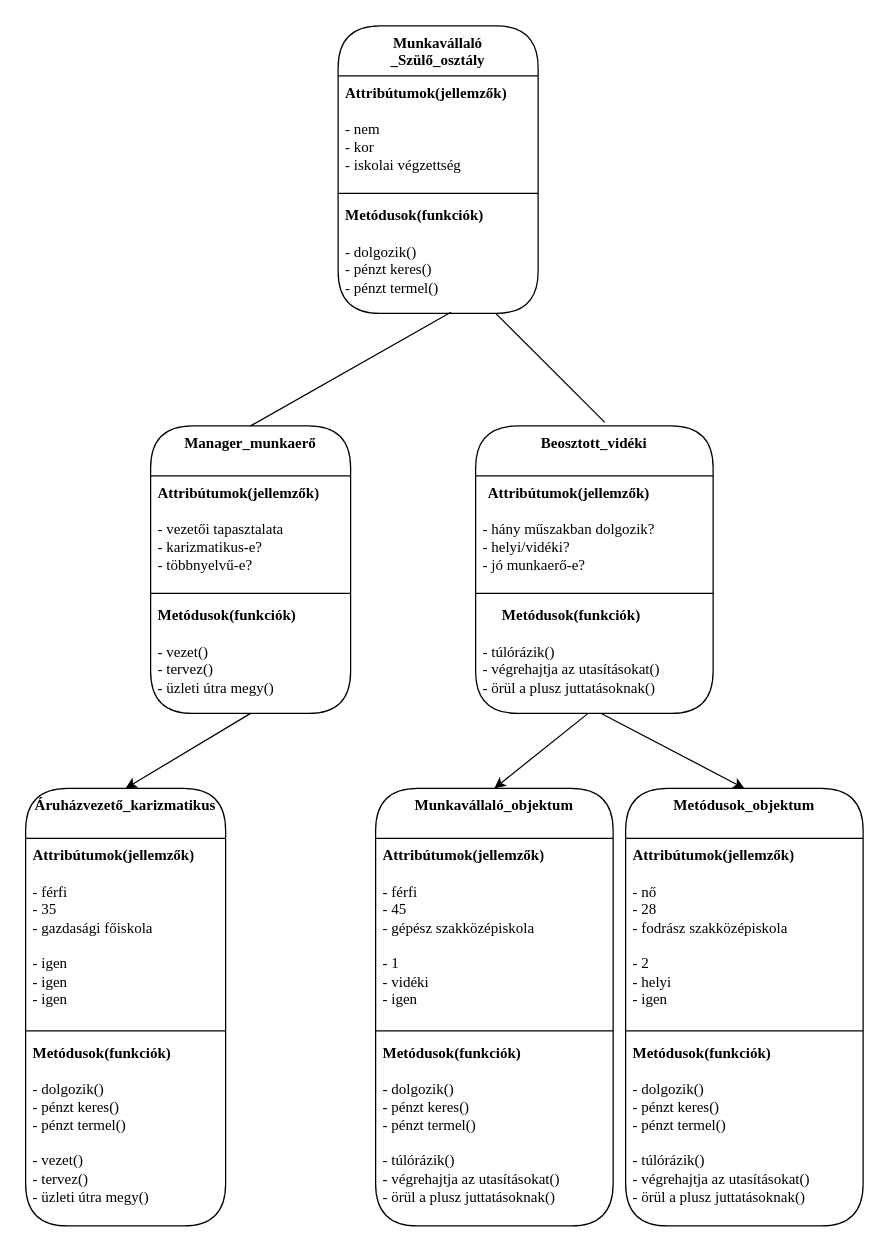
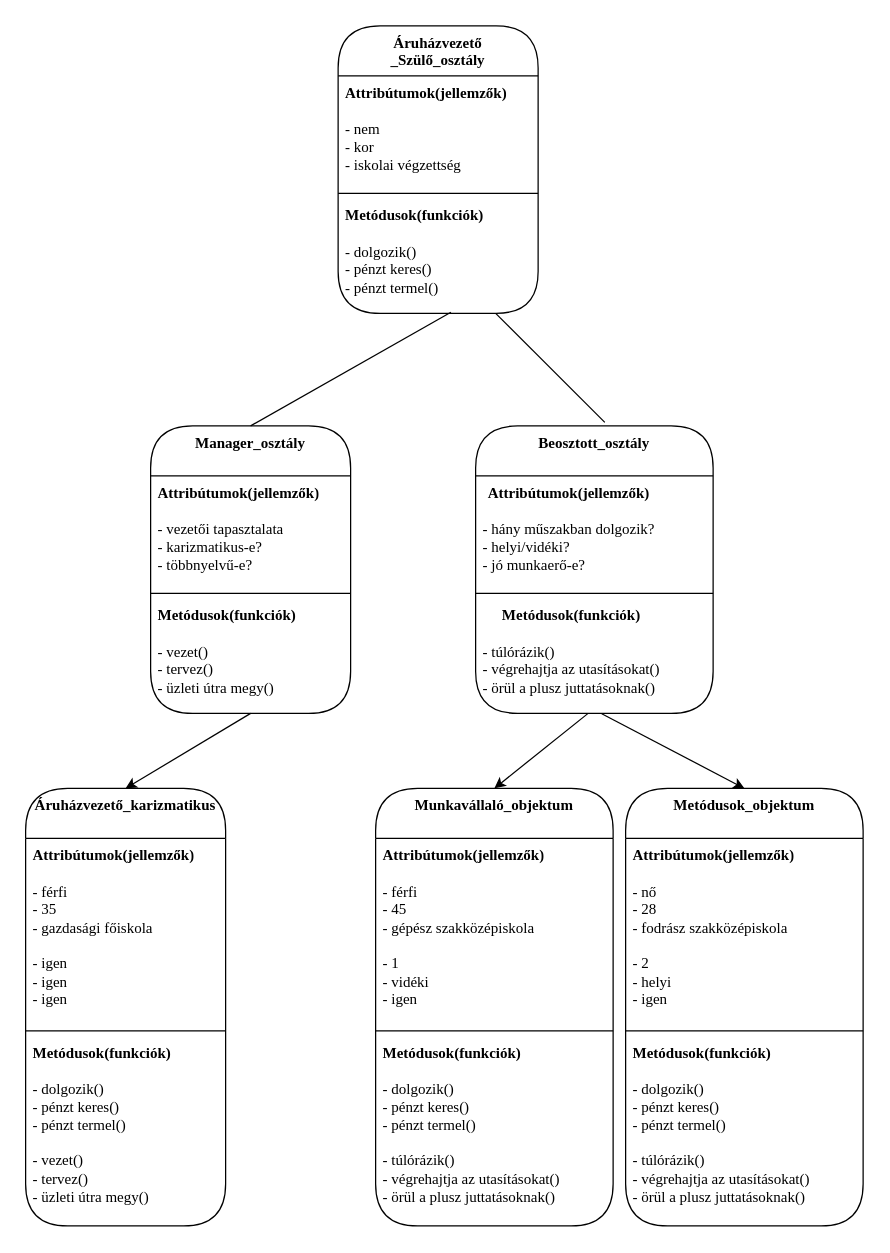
(438, 52) -> (438, 52)
(251, 443) -> (251, 443)
(594, 443) -> (594, 443)
